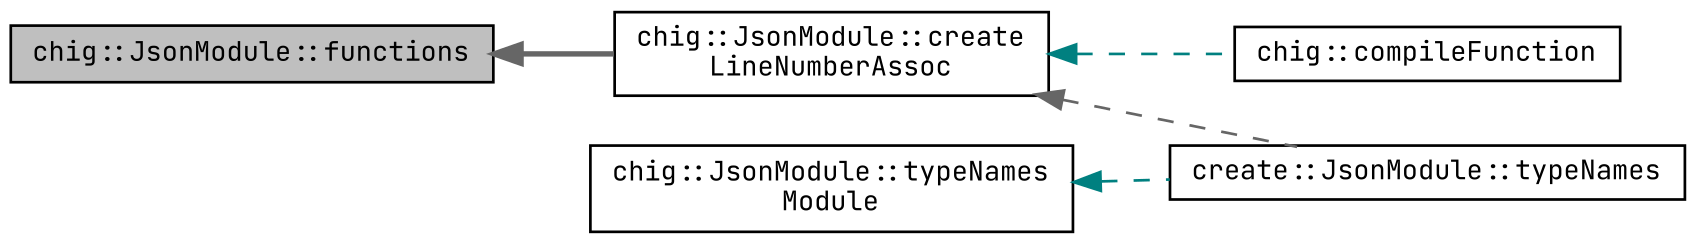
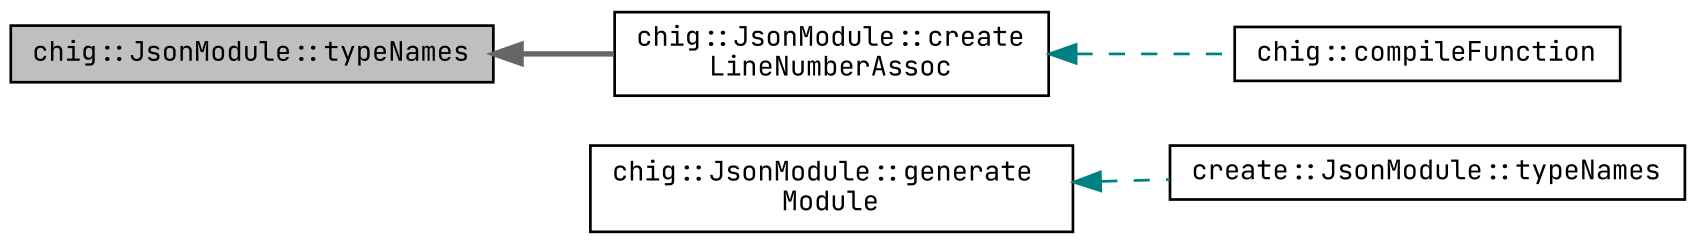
(252, 54) -> (252, 54)
(1180, 123) -> none
(832, 189) -> (832, 189)
